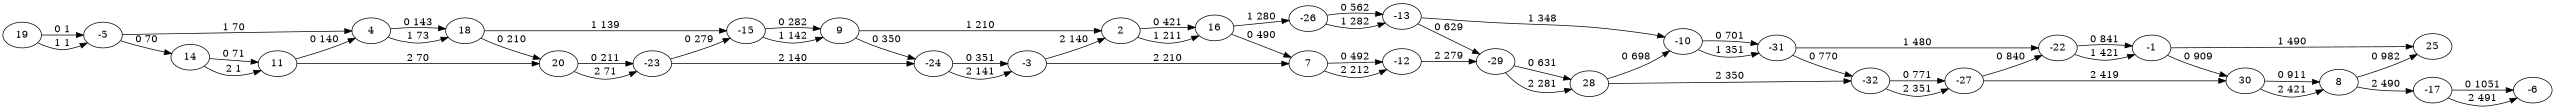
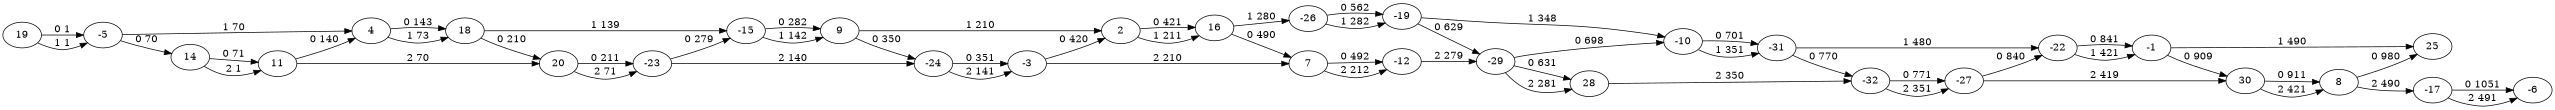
(1402, 16) -> (1402, 16)
(1074, 40) -> (1074, 40)
(2386, 57) -> (2386, 57)
(1636, 69) -> (1585, 48)
